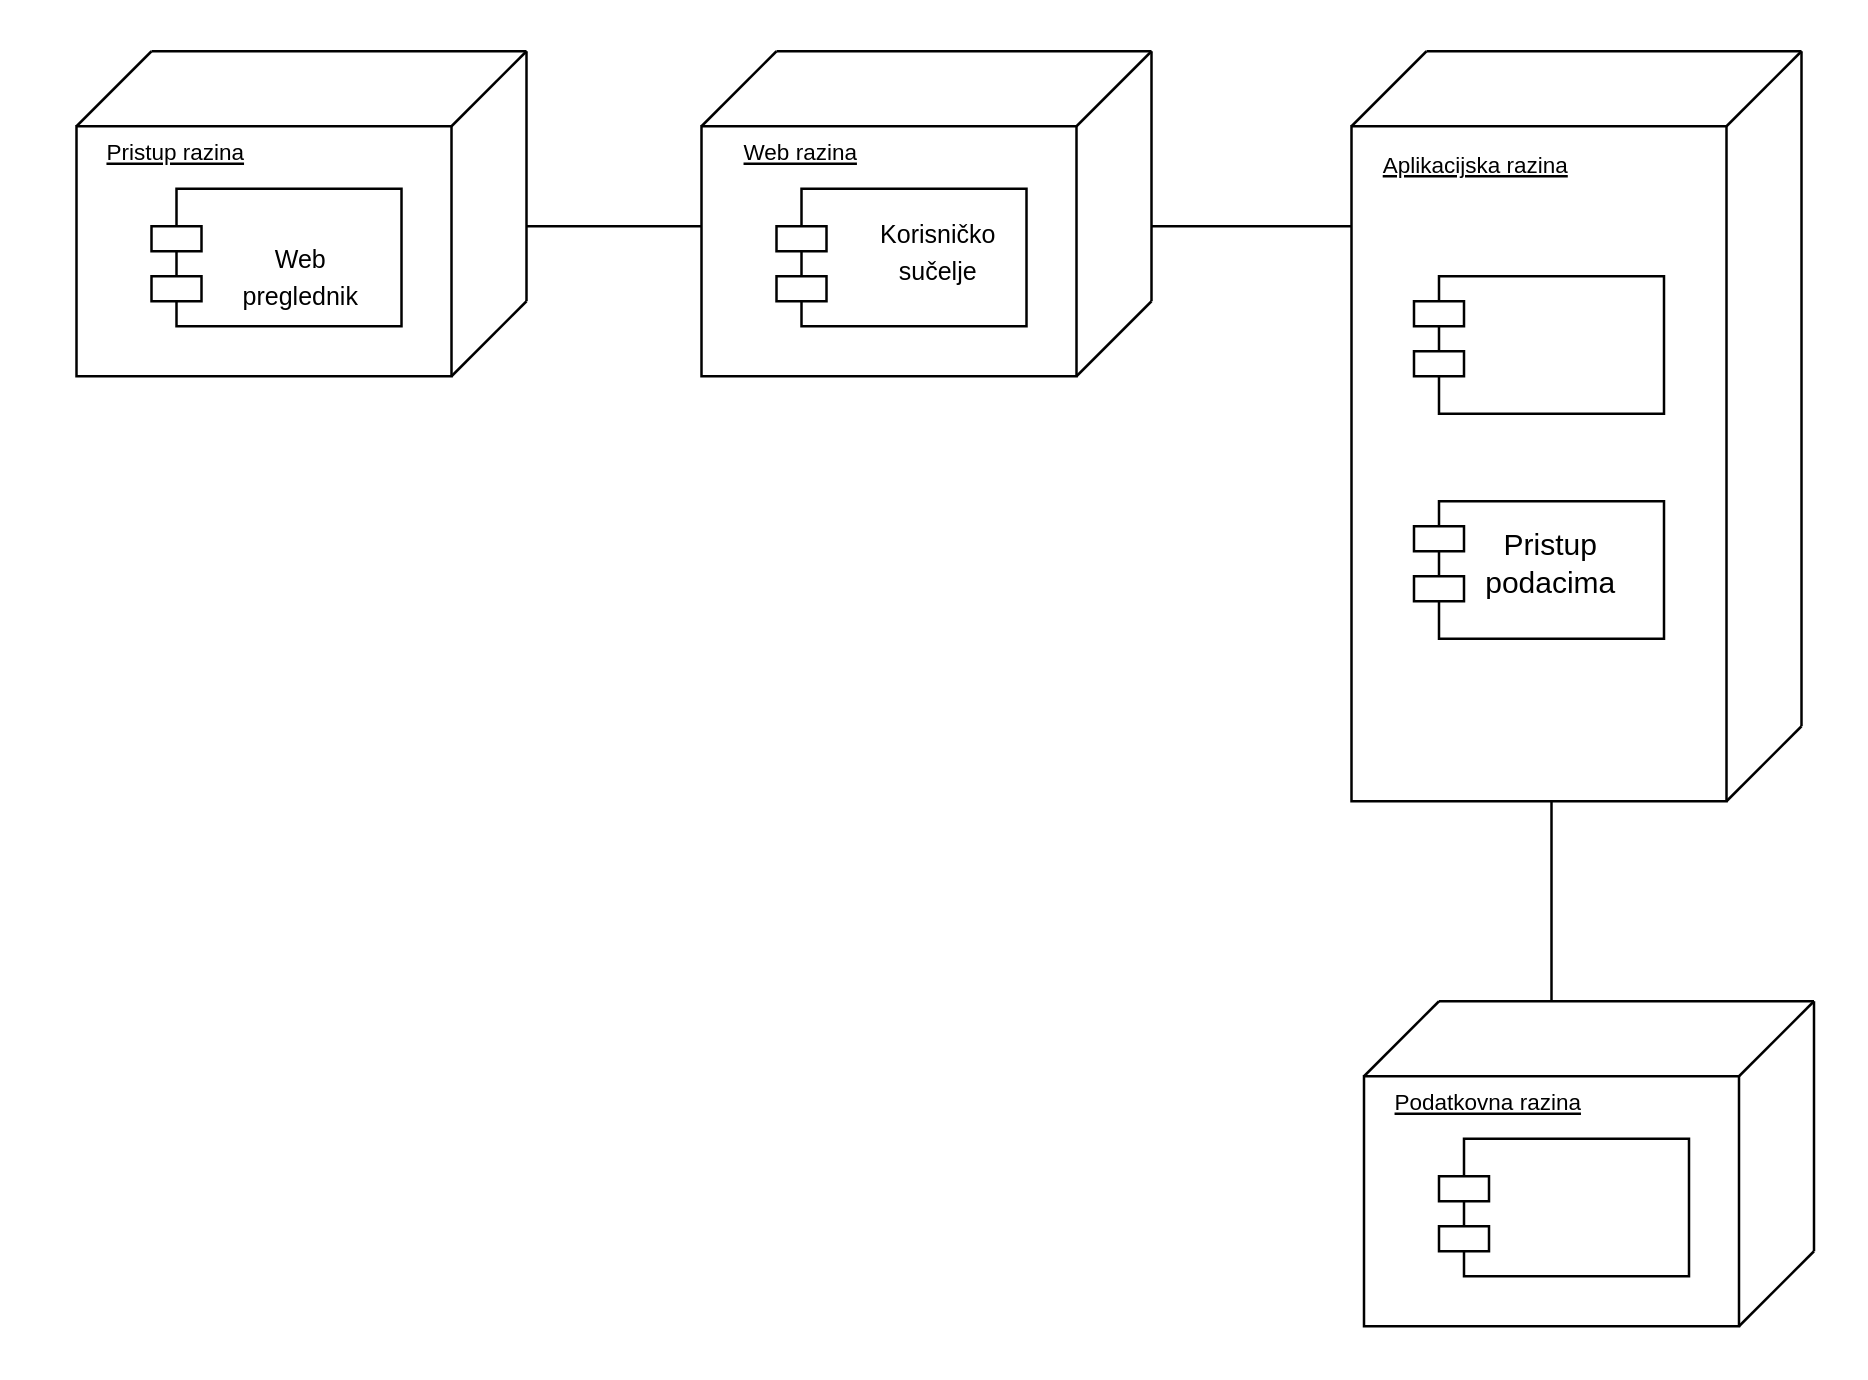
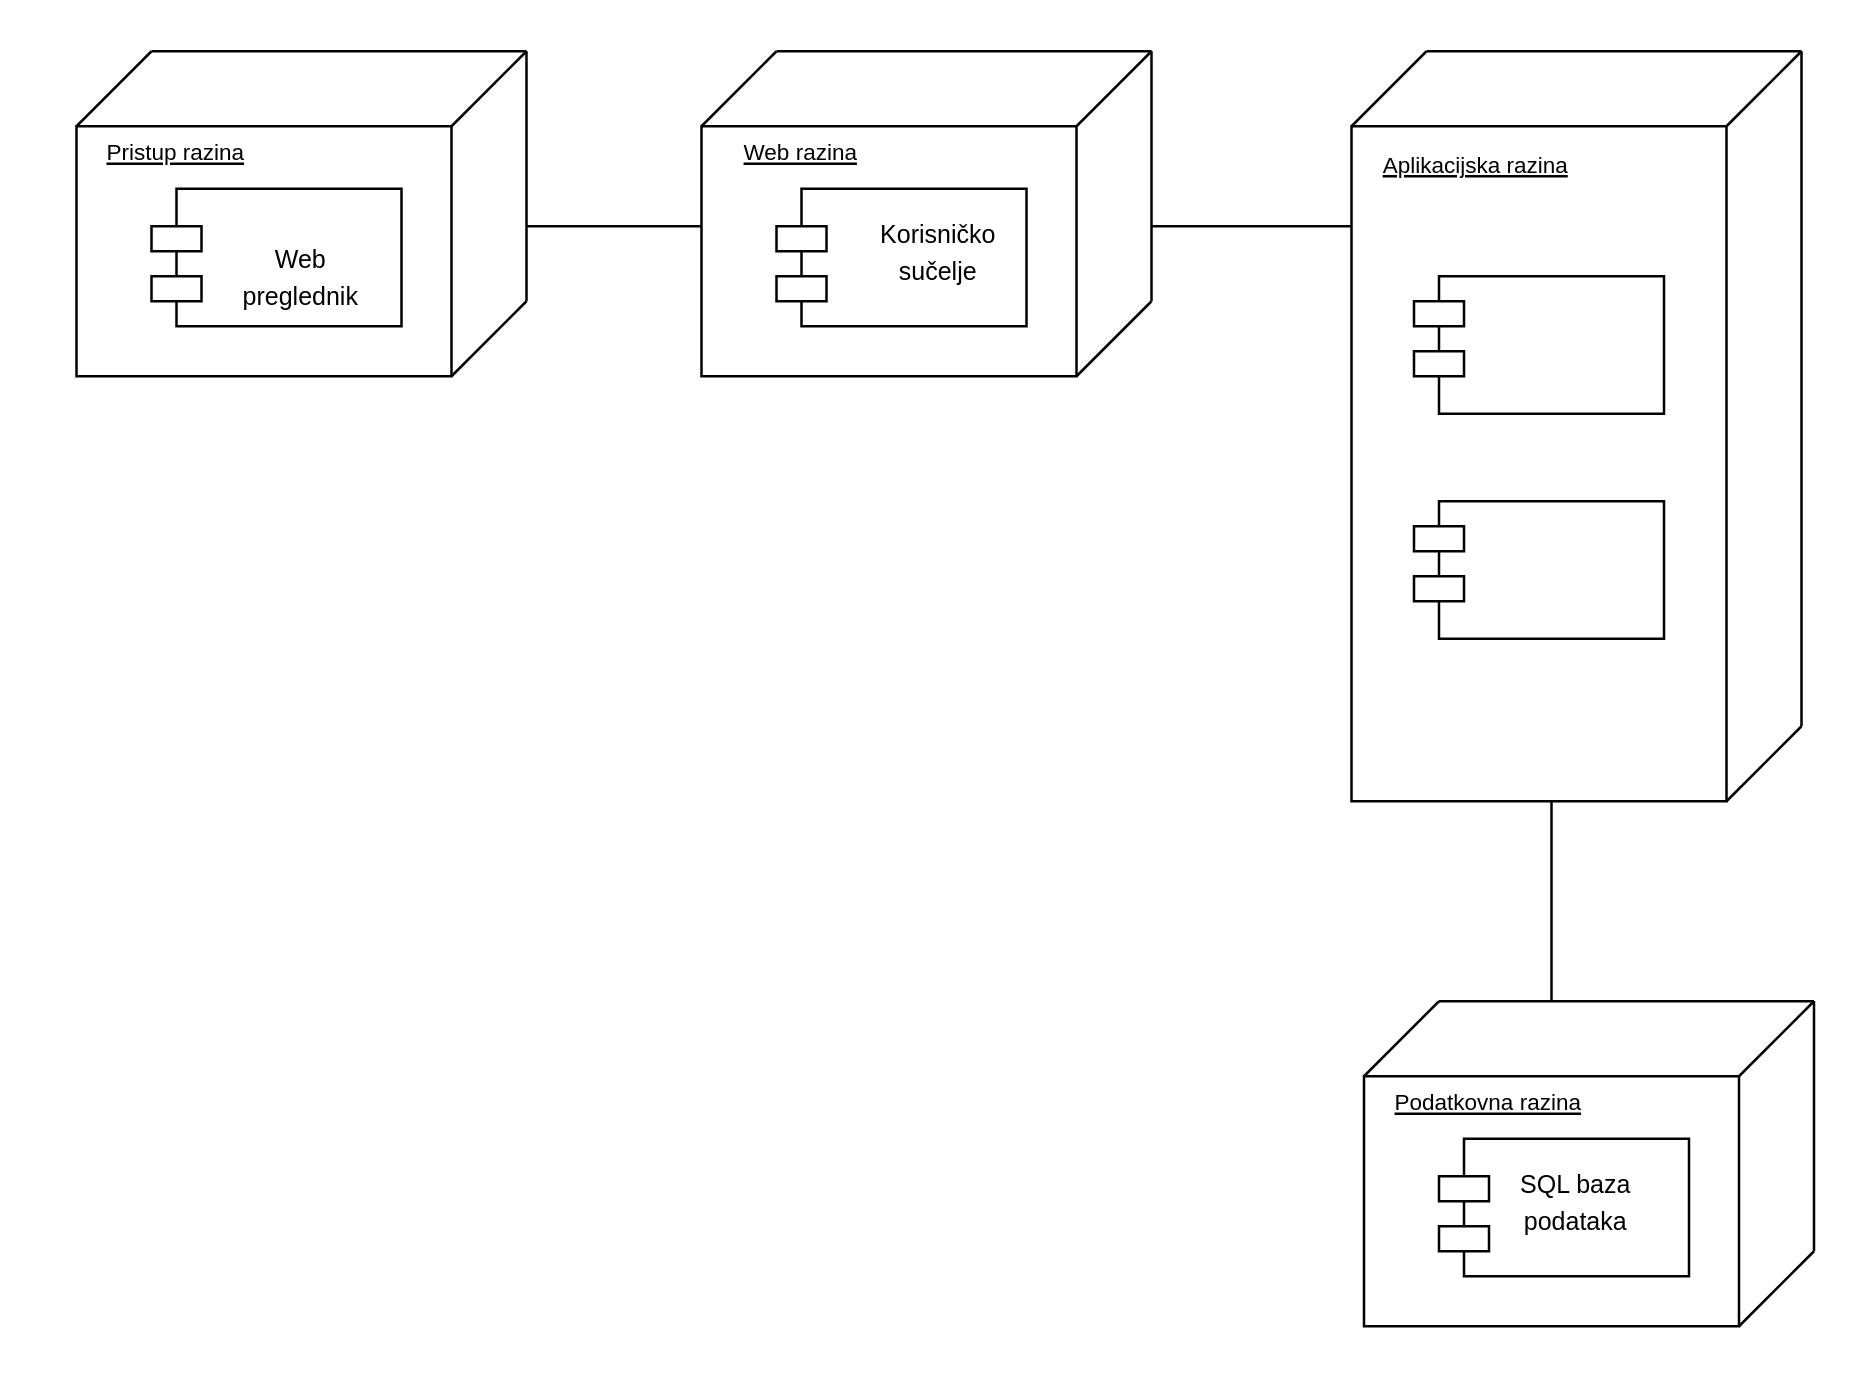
(1551, 564) -> none
none -> (1576, 1201)
